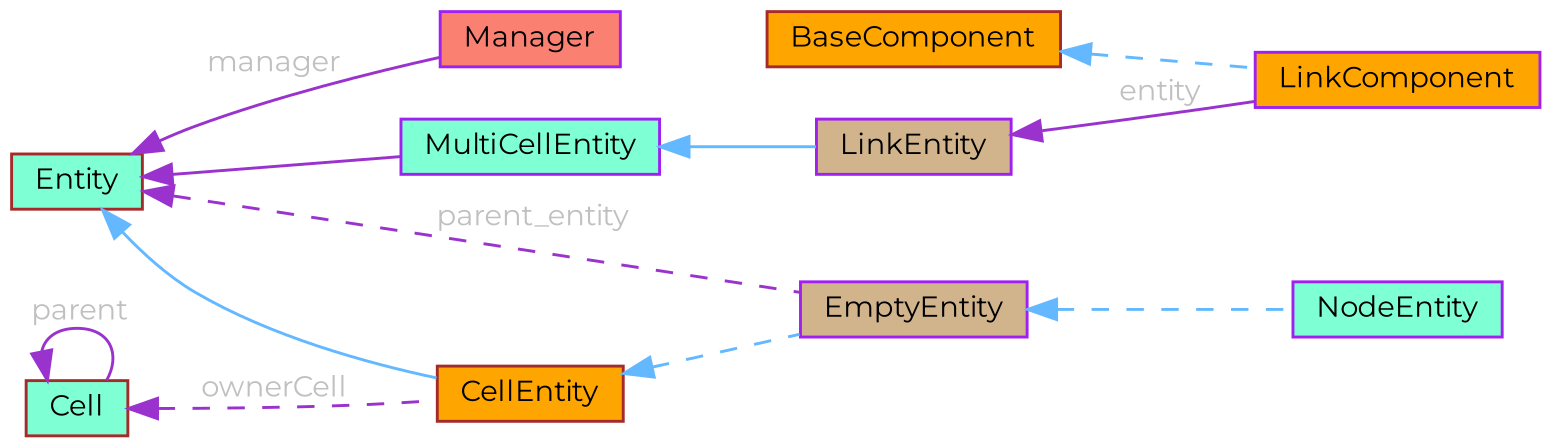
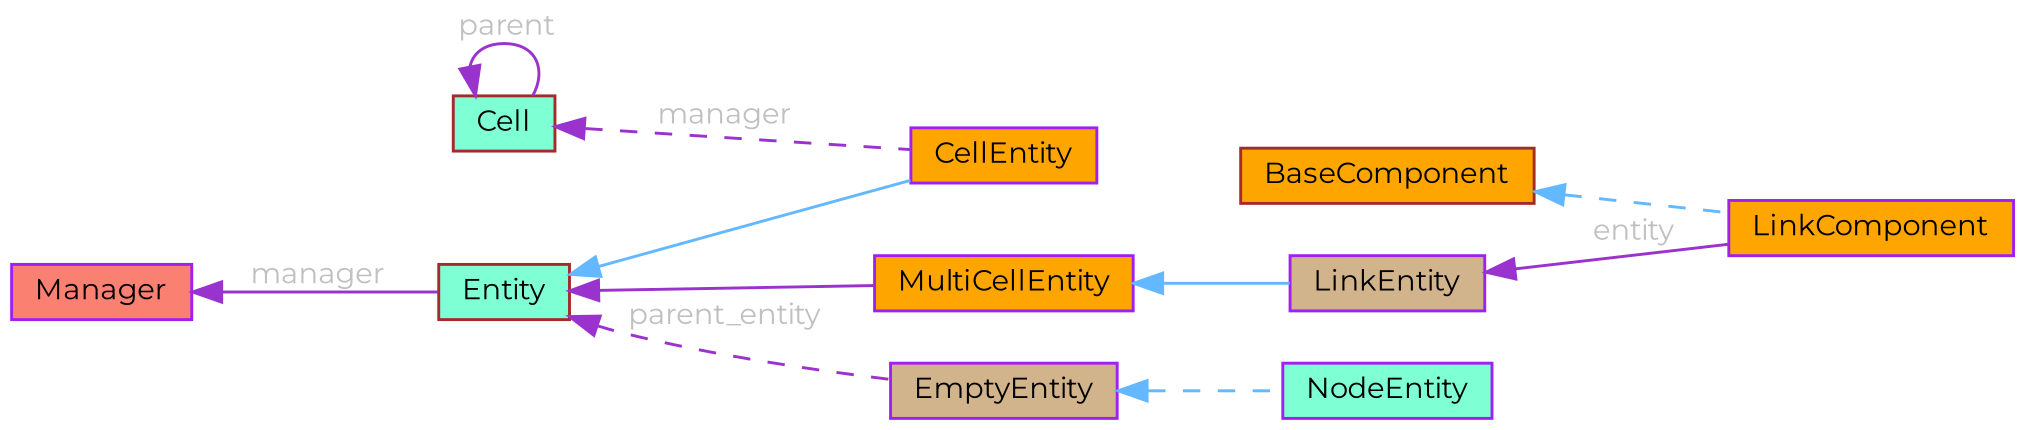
(298, 93) -> (330, 292)
(530, 147) -> (1004, 283)
(726, 351) -> none
(272, 389) -> (722, 116)
(530, 394) -> (1004, 155)
